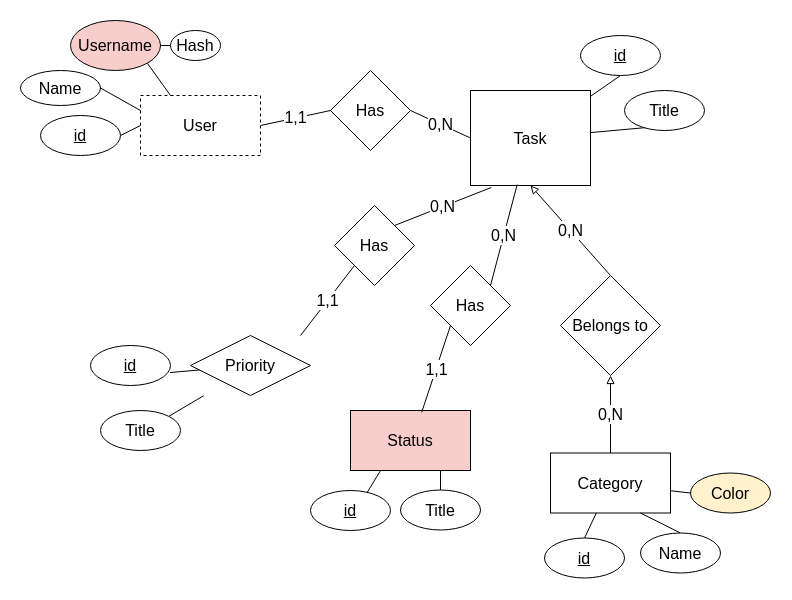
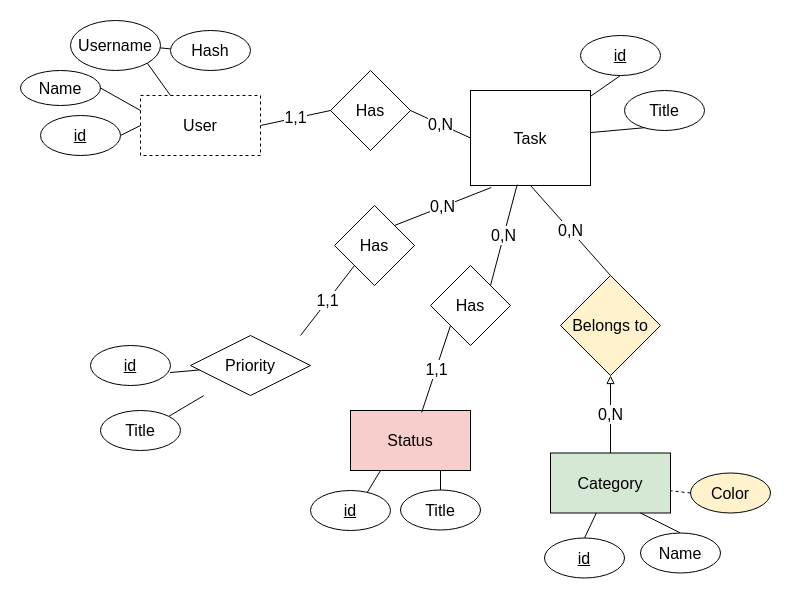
(116, 46) -> (116, 46)
(196, 46) -> (211, 51)
(537, 192) -> (534, 189)
(611, 326) -> (611, 326)
(611, 483) -> (611, 483)
(680, 492) -> (680, 492)
